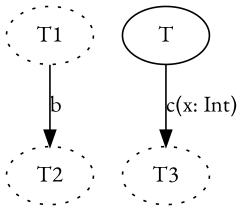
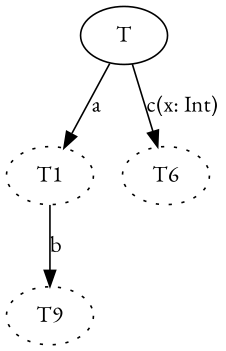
none -> (91, 98)
(50, 176) -> (50, 316)
(166, 176) -> (166, 176)
